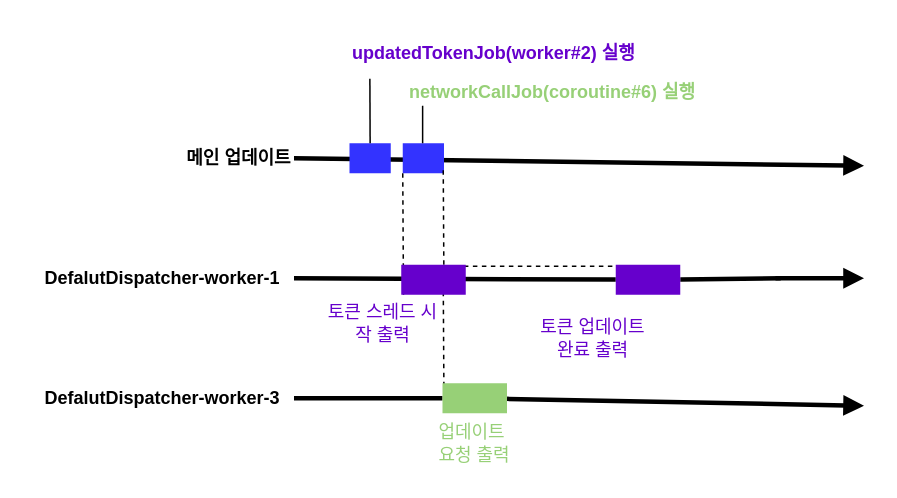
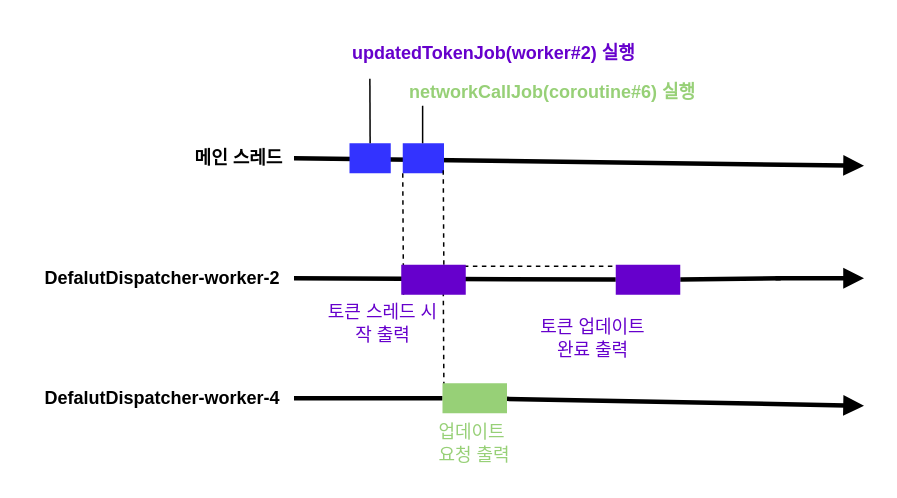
(239, 158) -> (239, 158)
(163, 278) -> (163, 278)
(163, 398) -> (163, 398)
